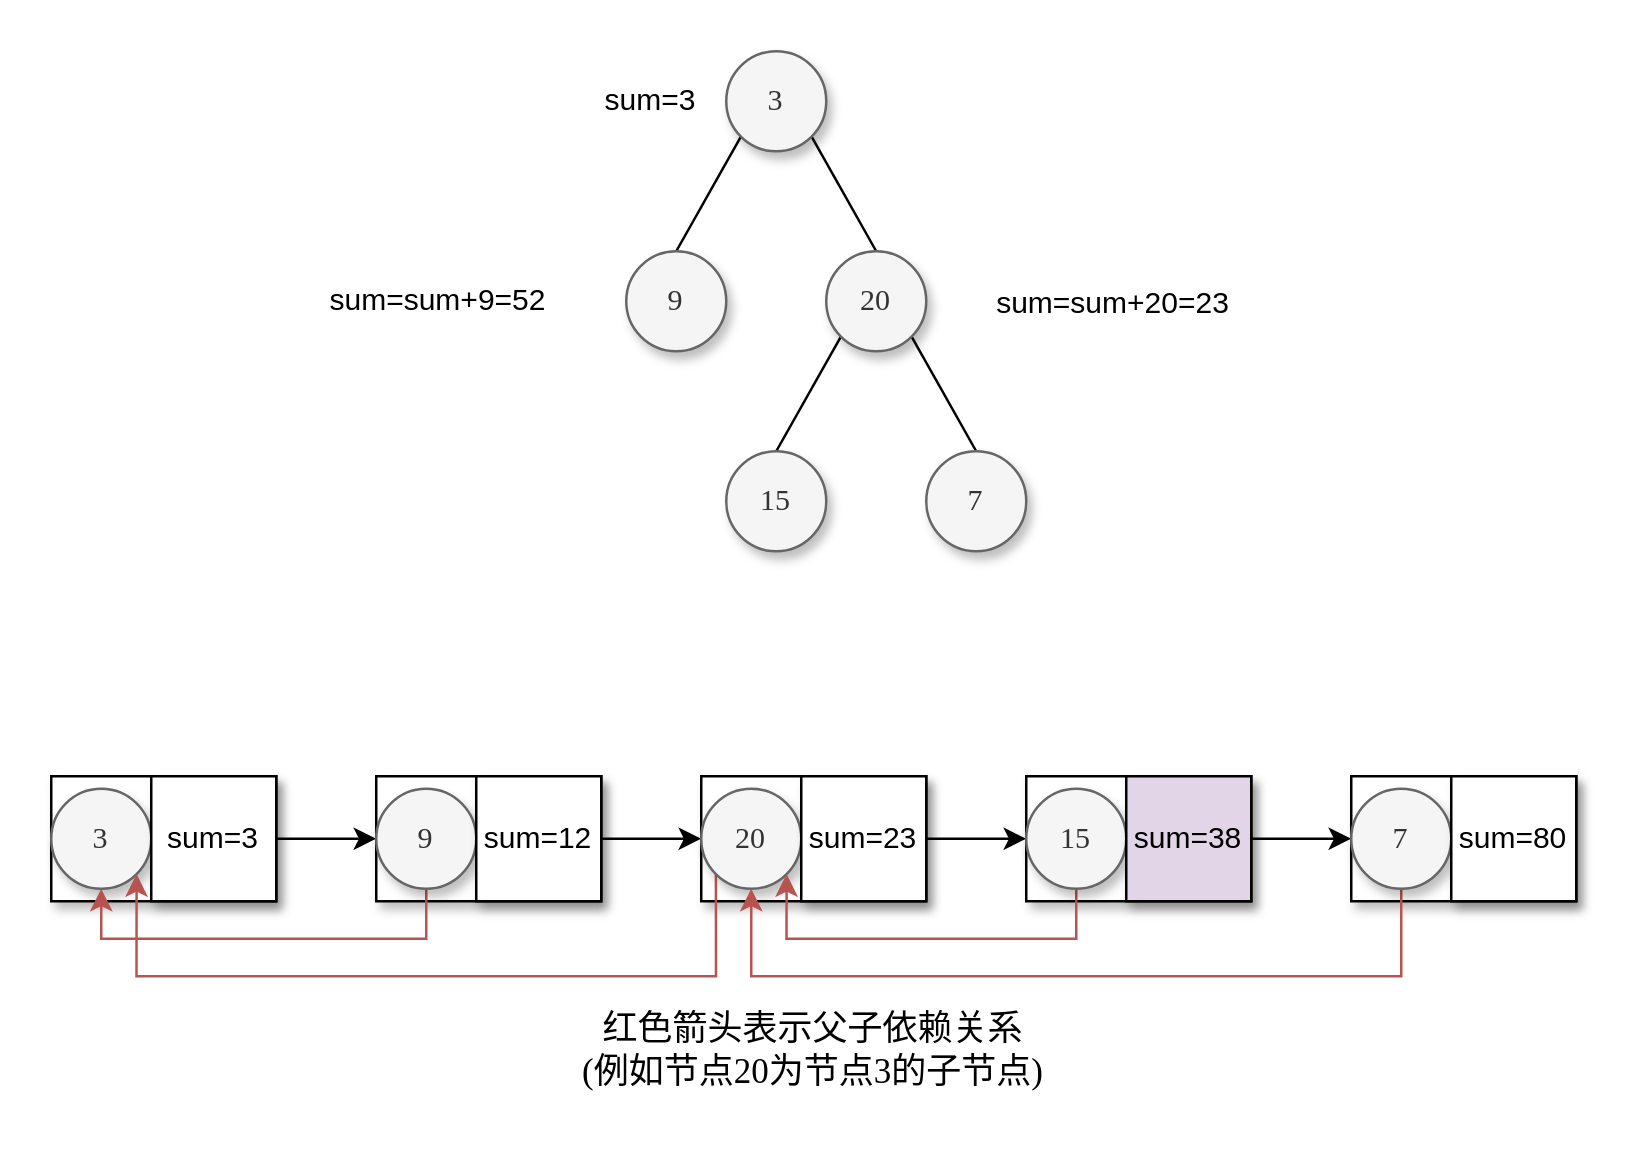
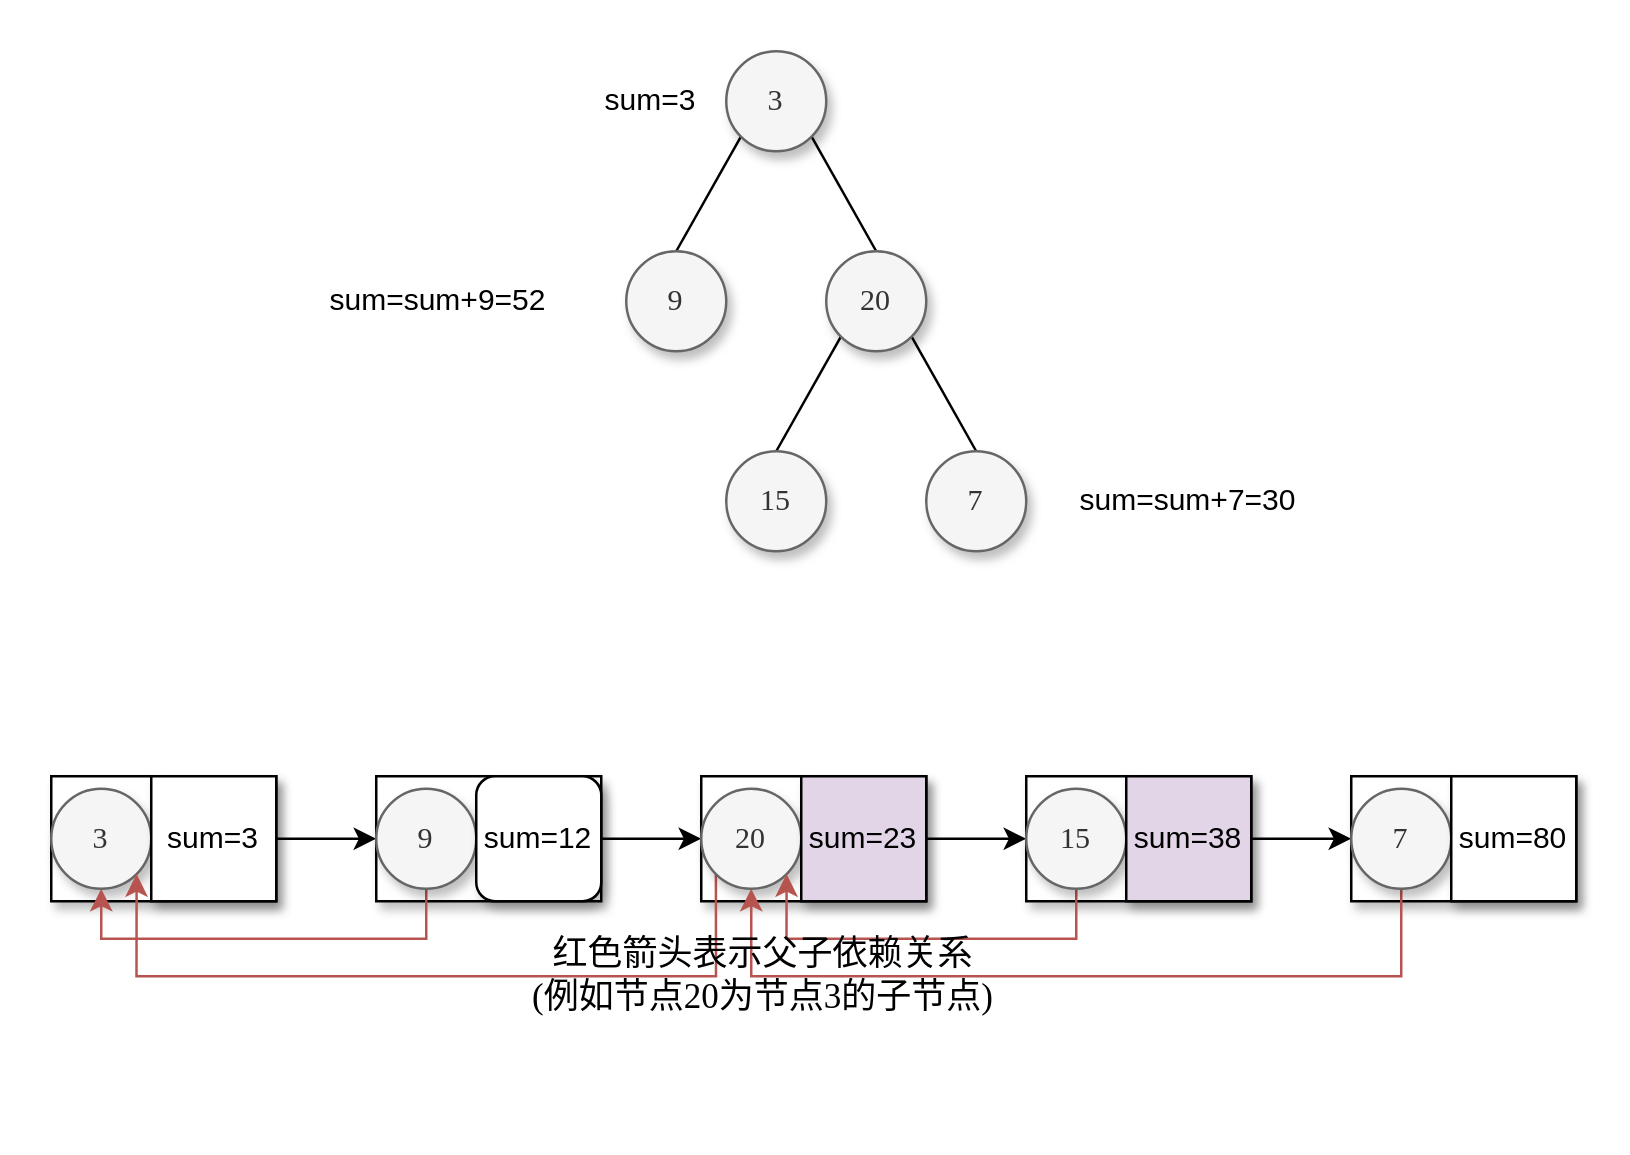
(1114, 304) -> none
none -> (1189, 501)
(539, 839) -> (539, 839)
(864, 839) -> (864, 839)
(814, 1051) -> (764, 976)
